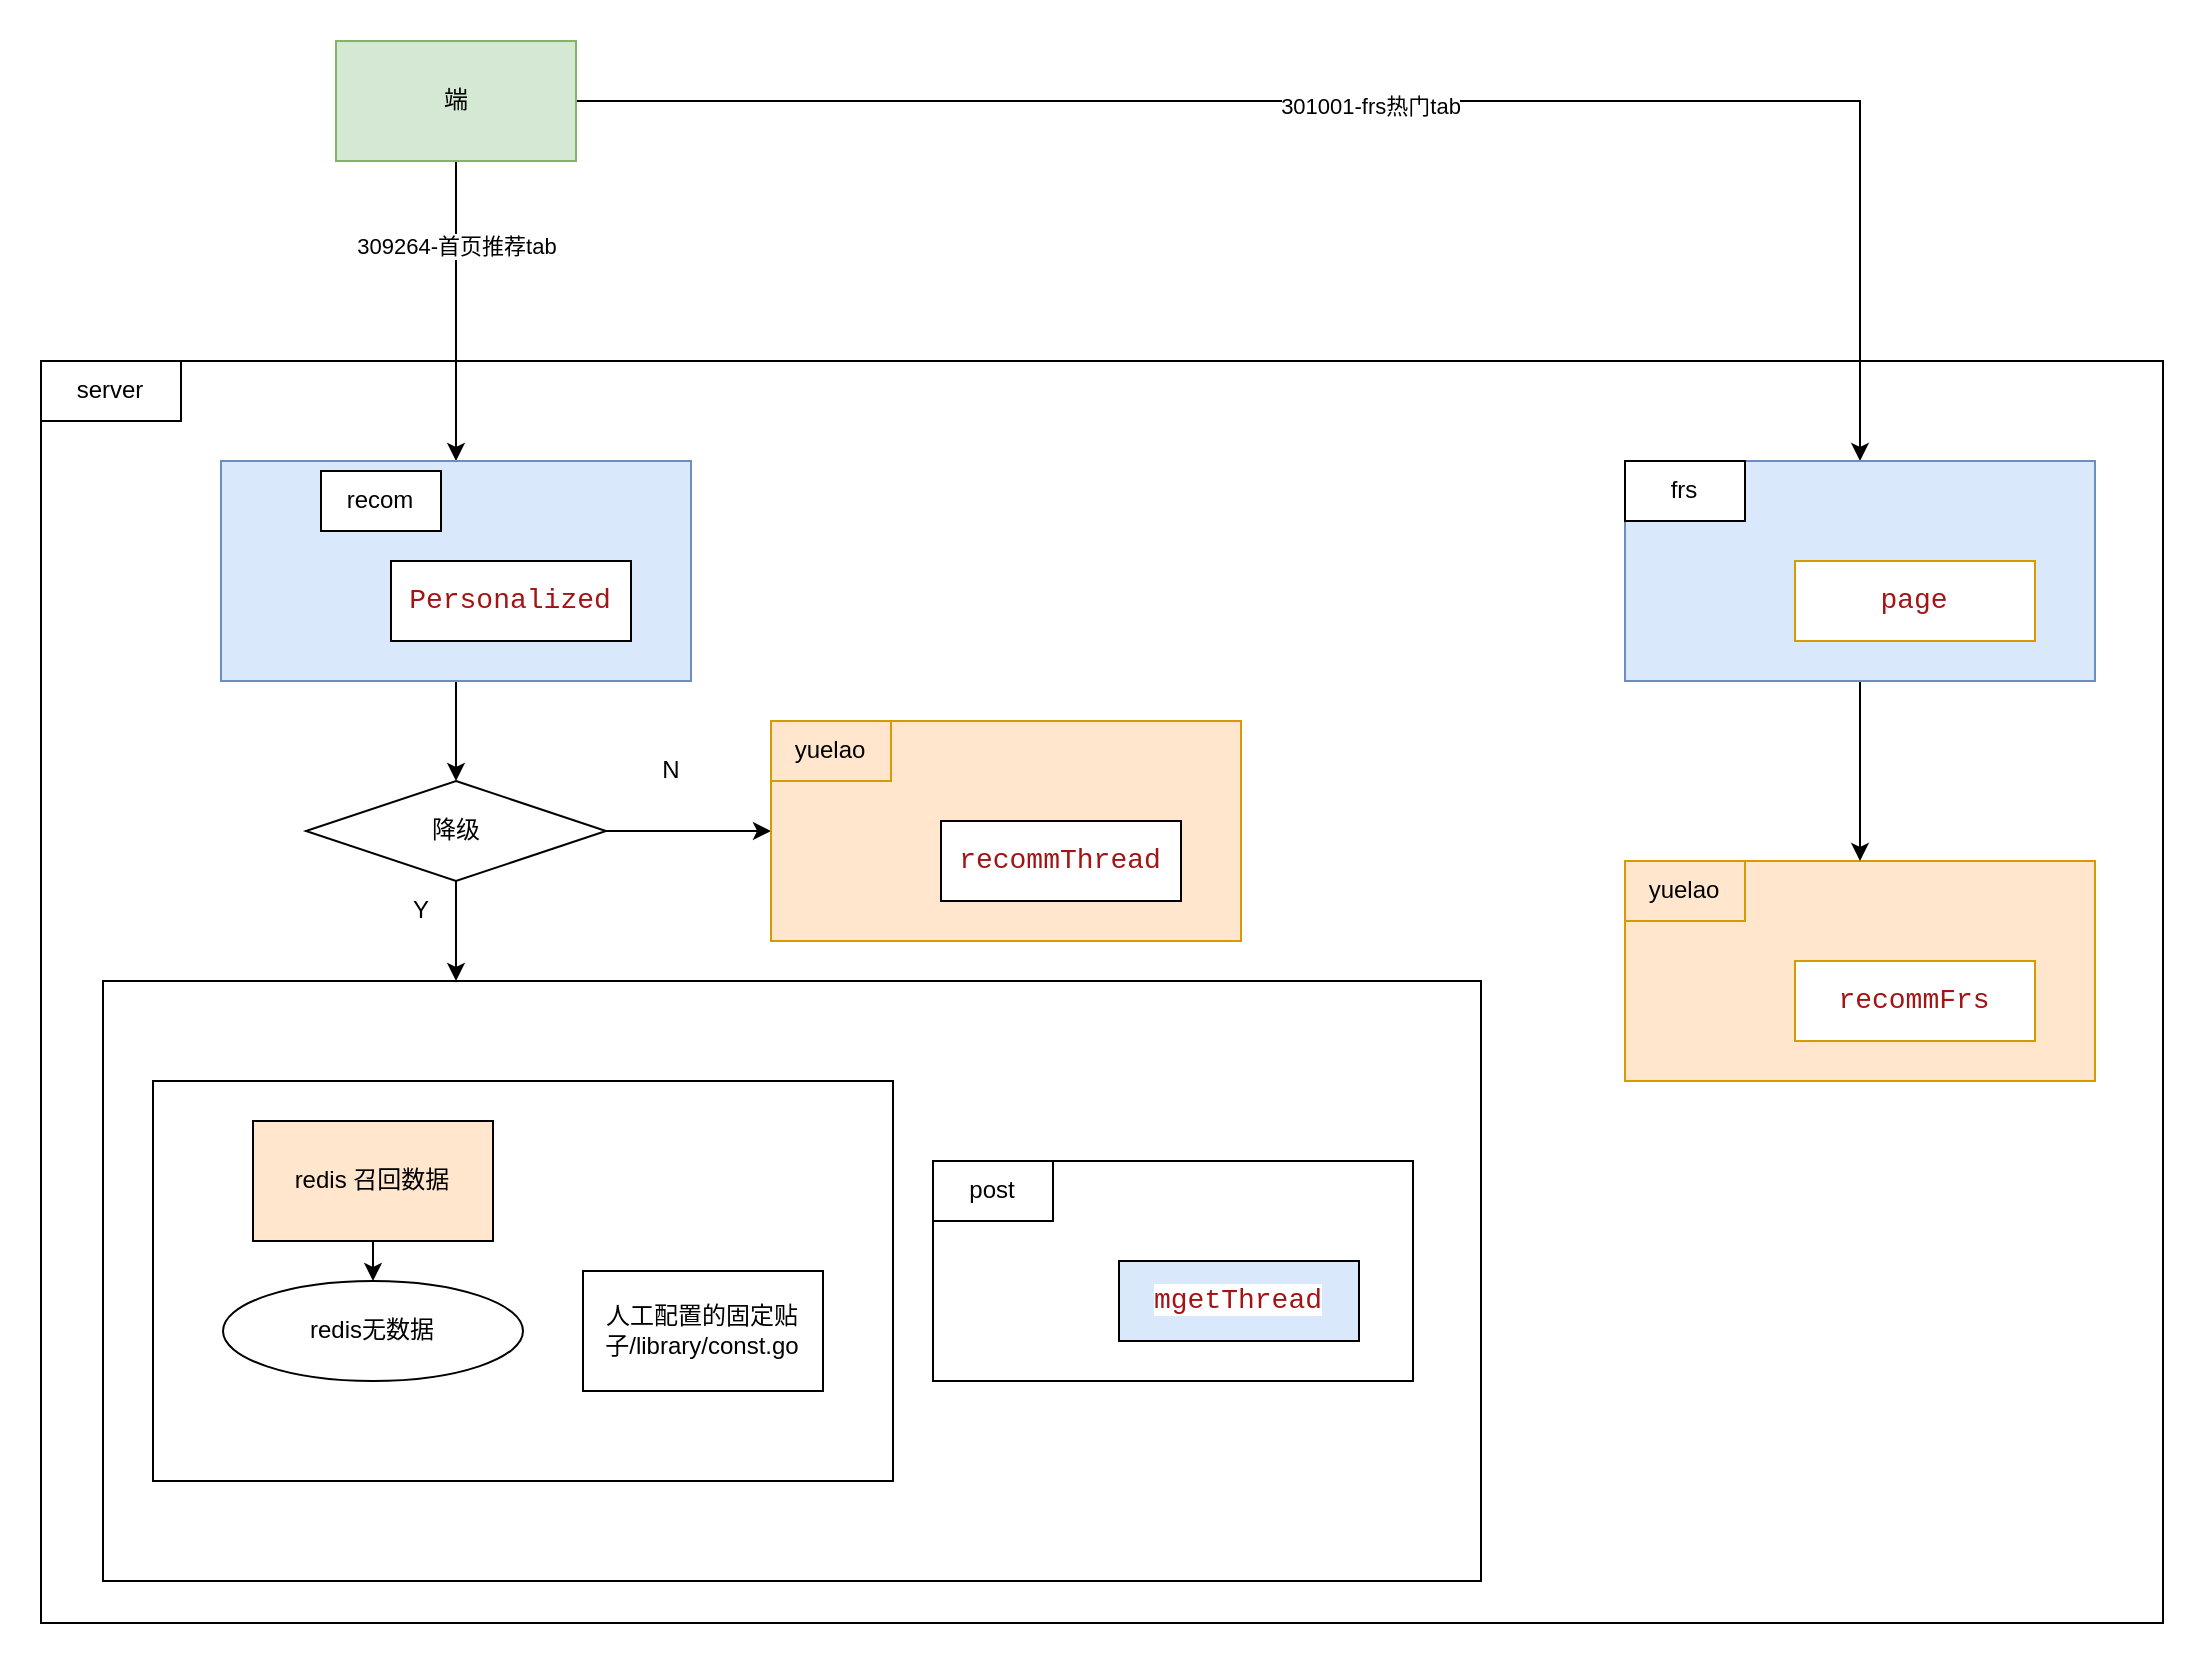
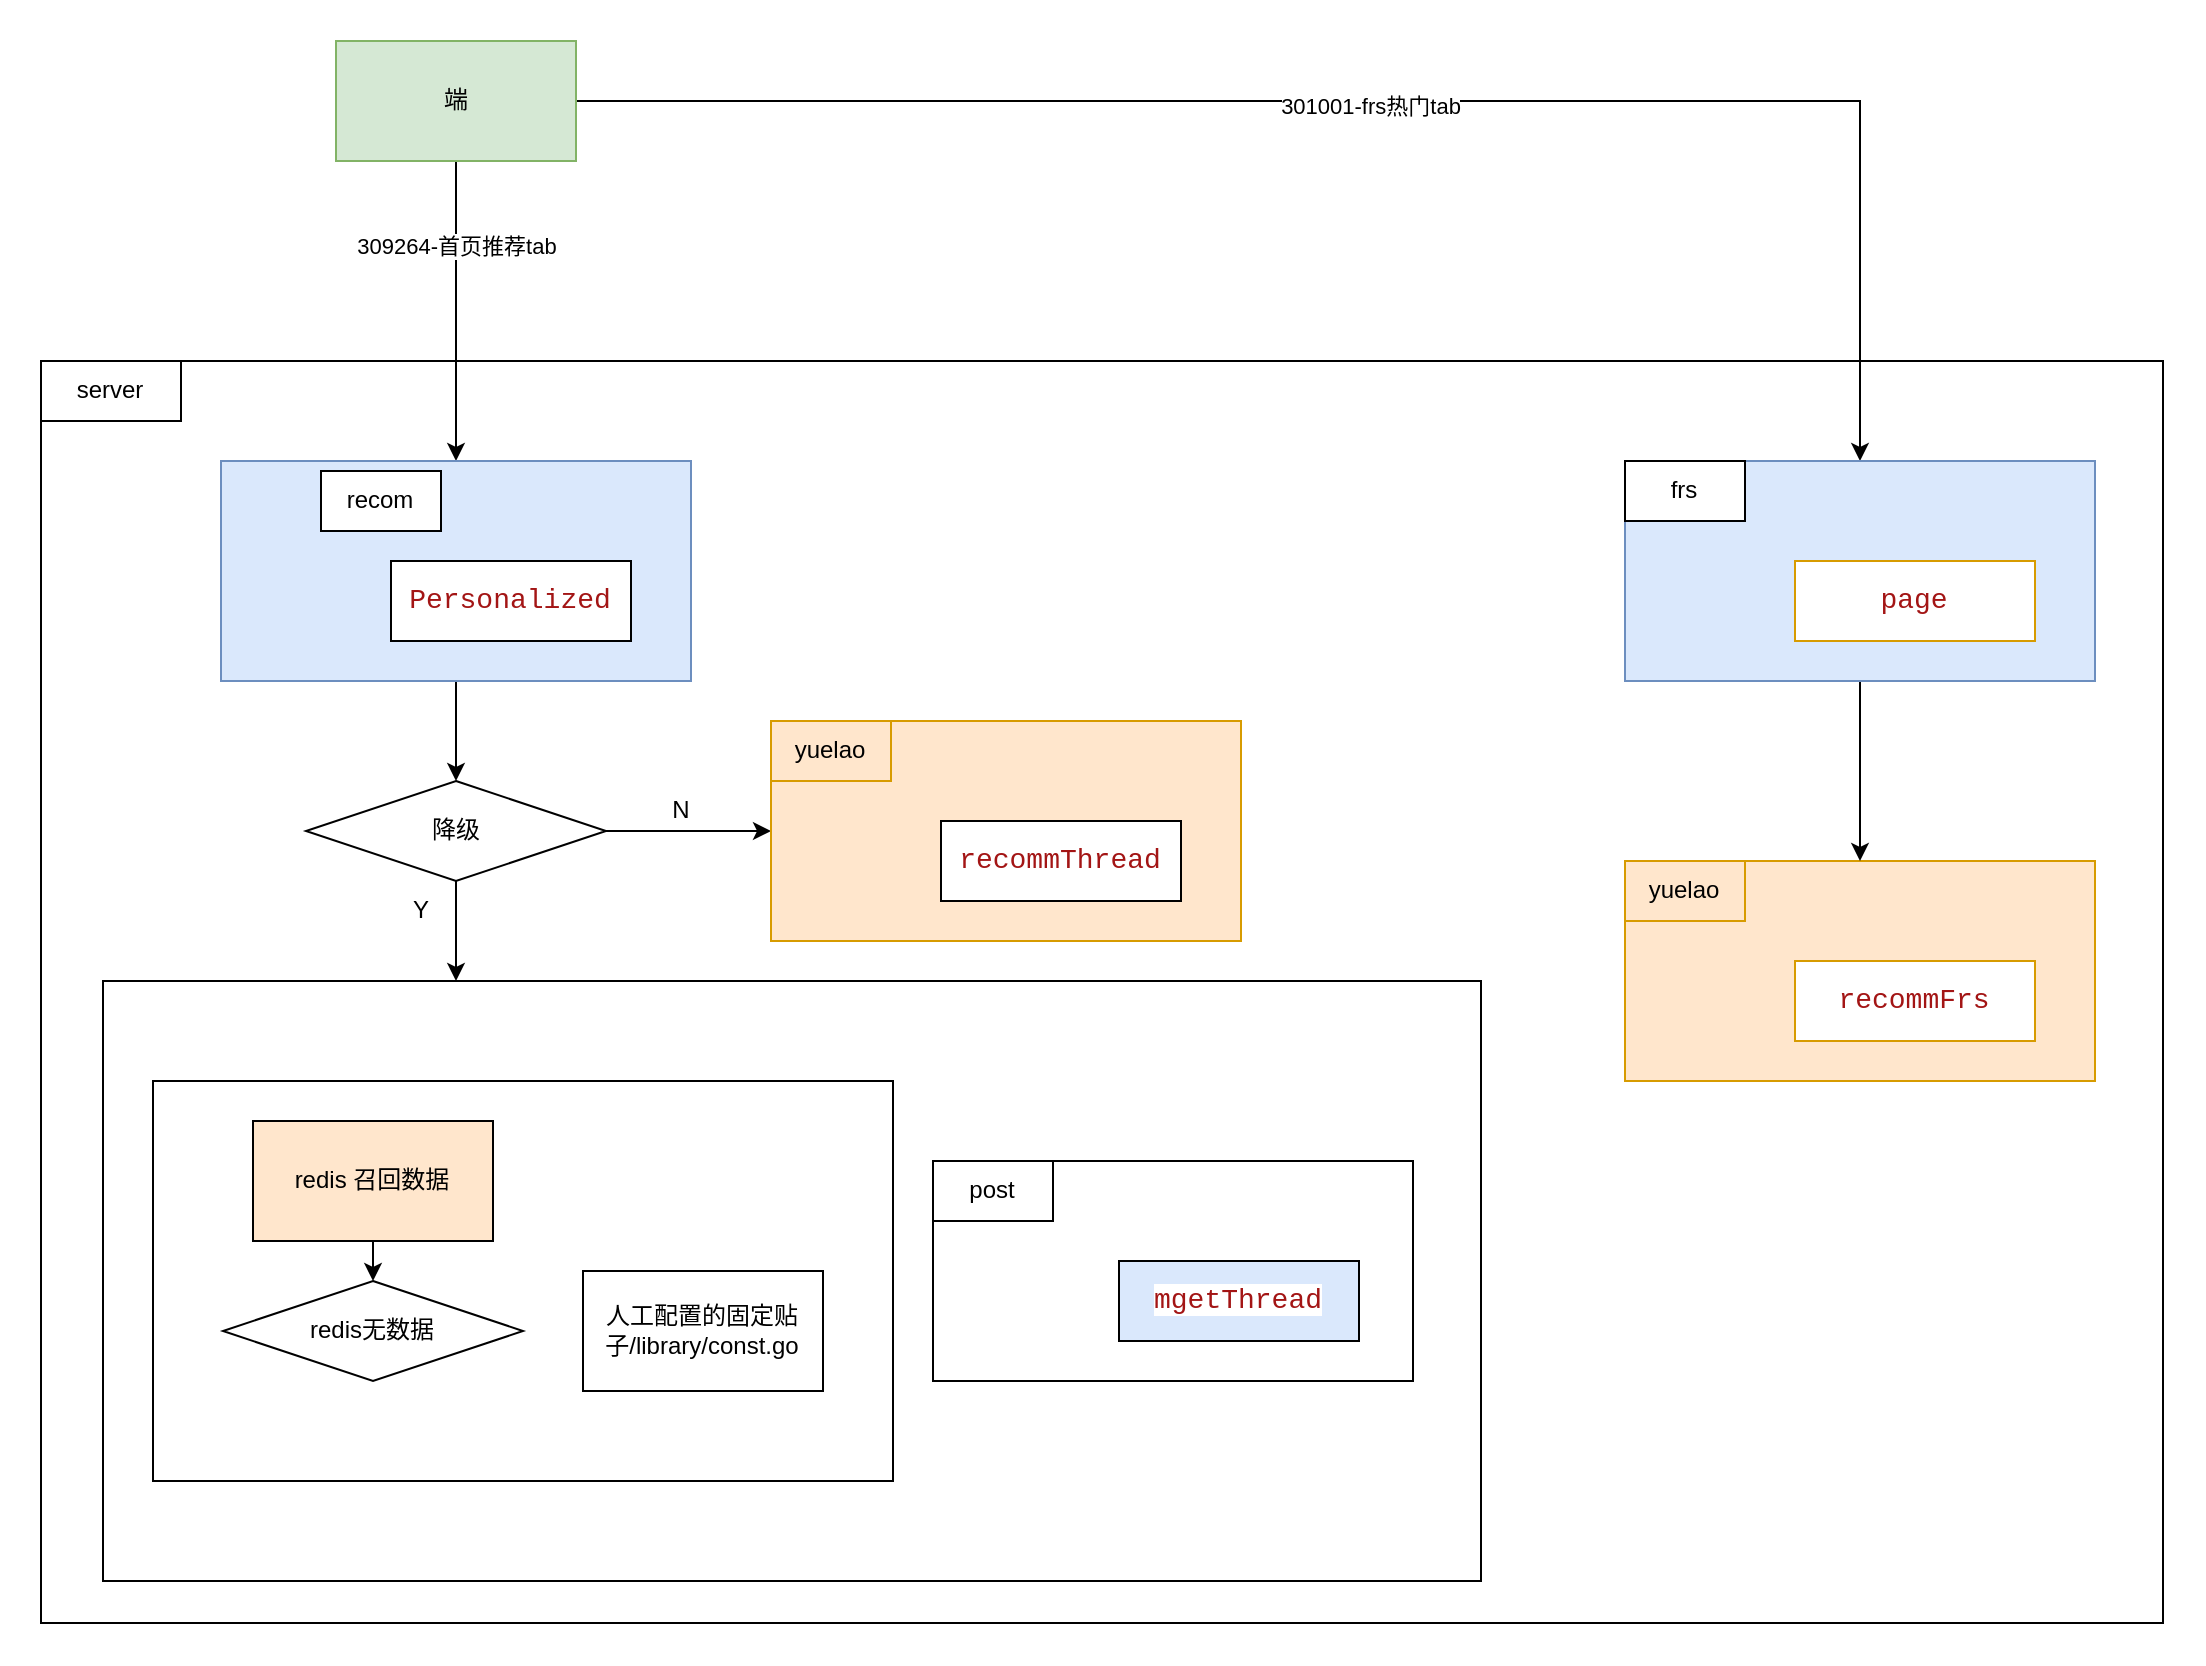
(671, 771) -> (681, 811)
(373, 1331) -> (373, 1331)
